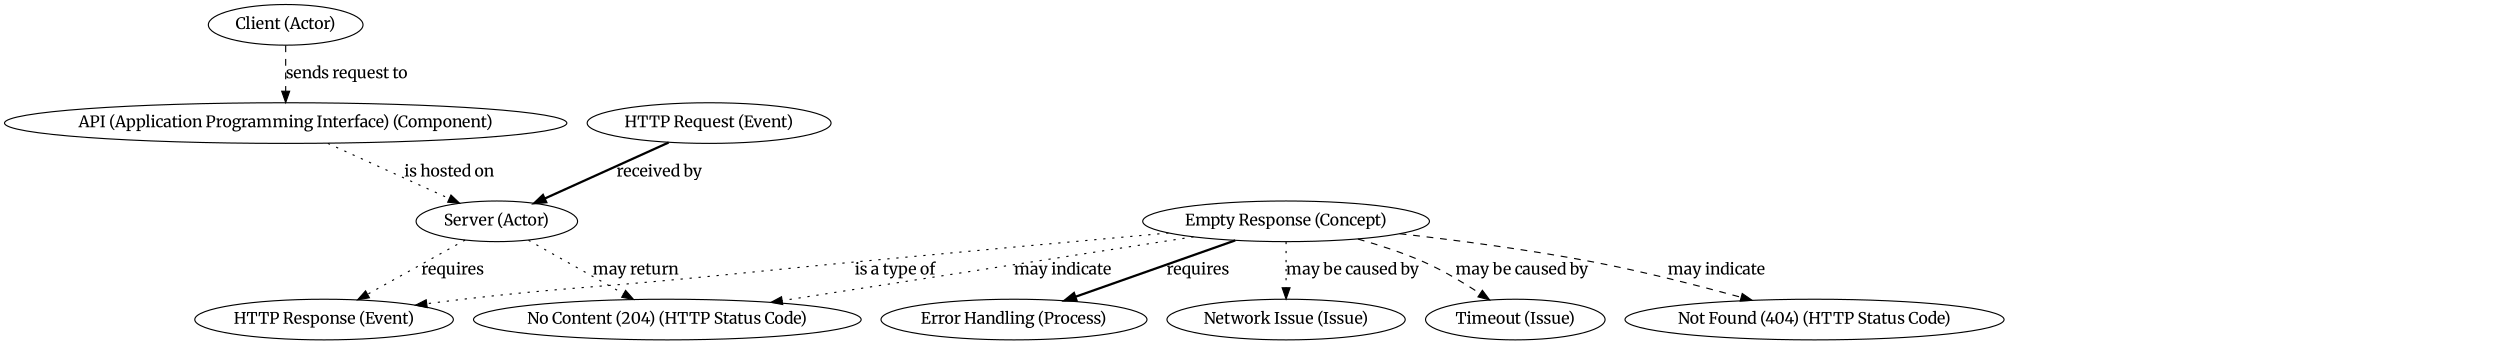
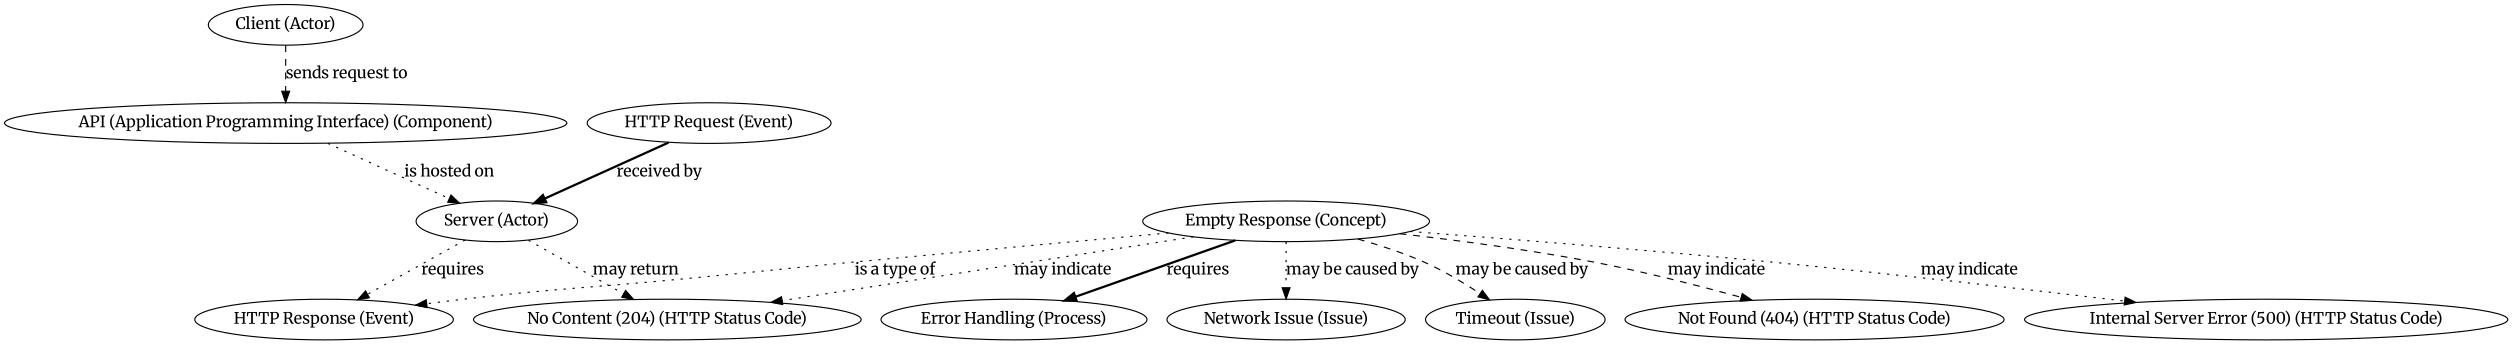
none -> (2266, 320)
